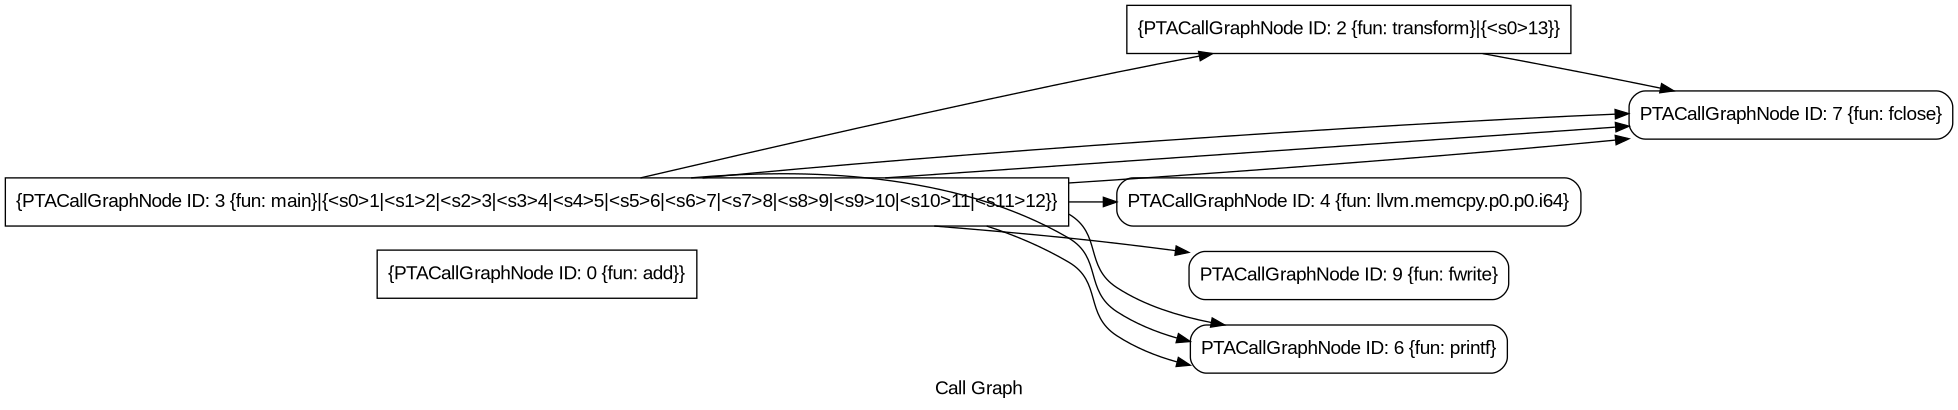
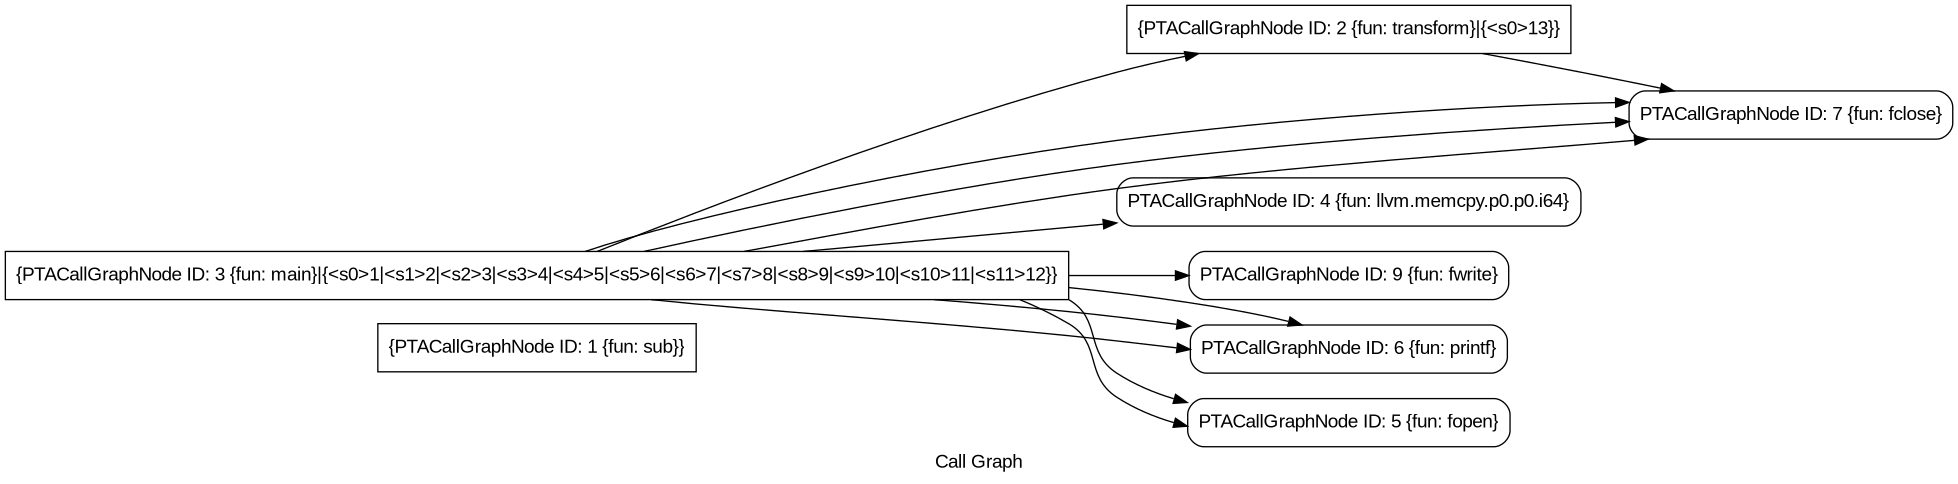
(537, 274) -> none
none -> (537, 348)
none -> (1349, 423)
